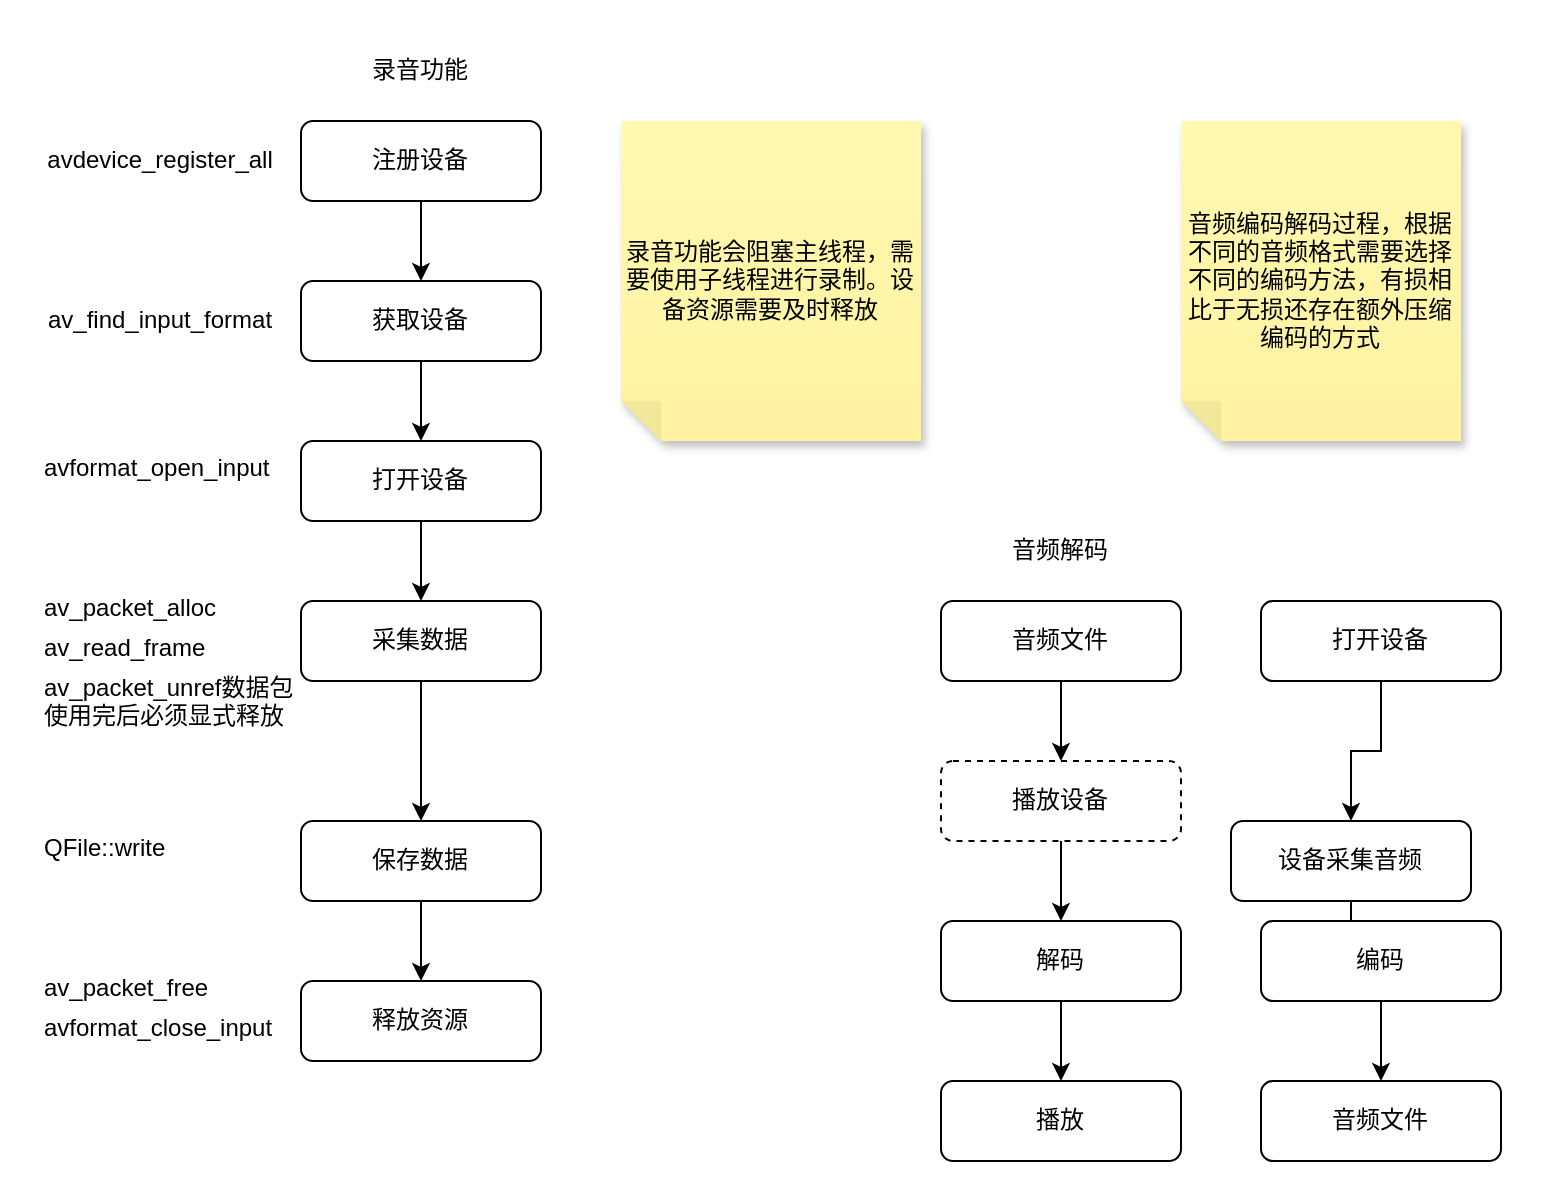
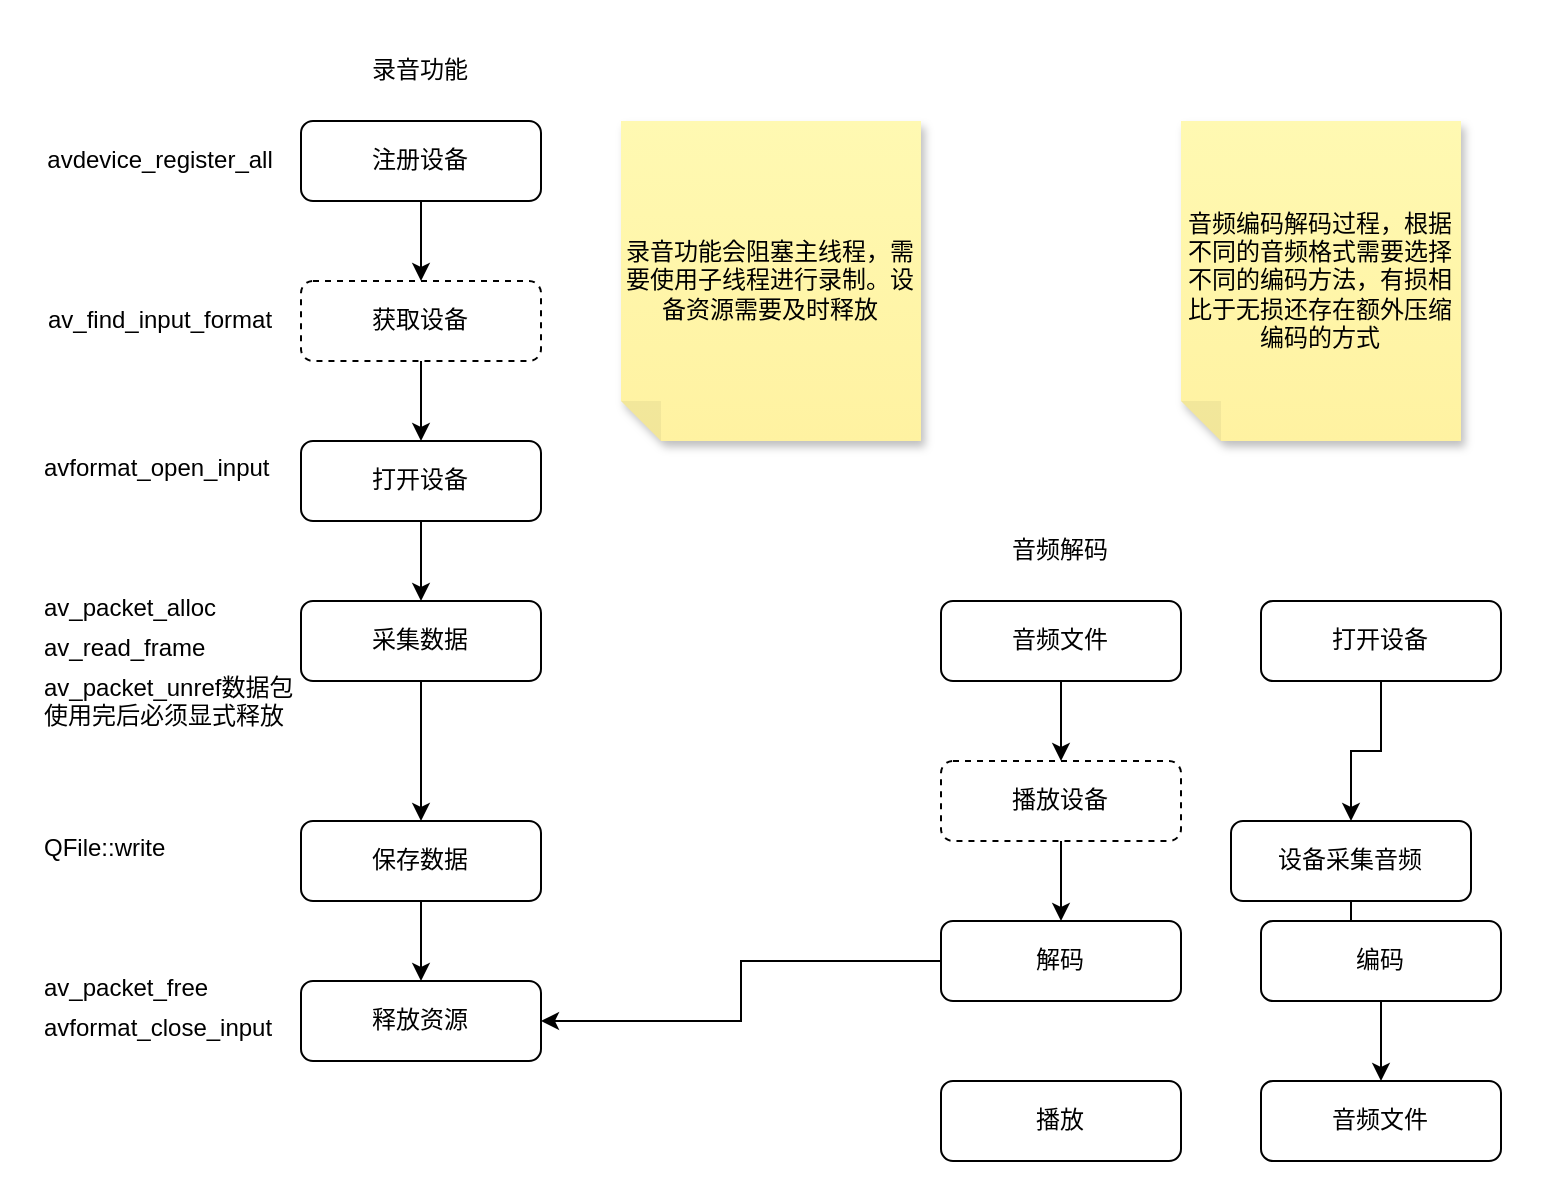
(421, 321) -> (421, 321)
(1061, 1034) -> (741, 984)
